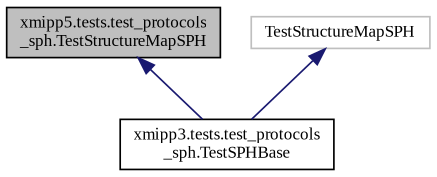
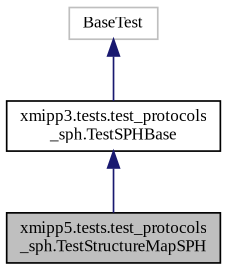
(341, 33) -> (114, 23)
(176, 94) -> (114, 191)
